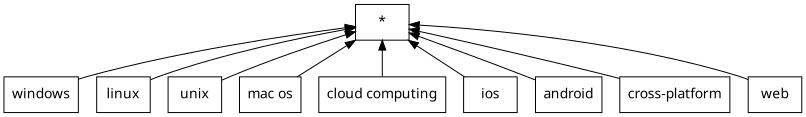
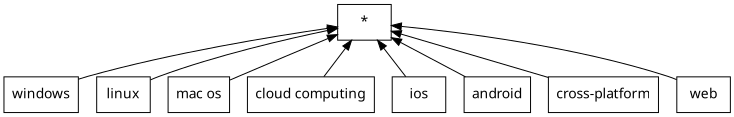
(195, 95) -> none
